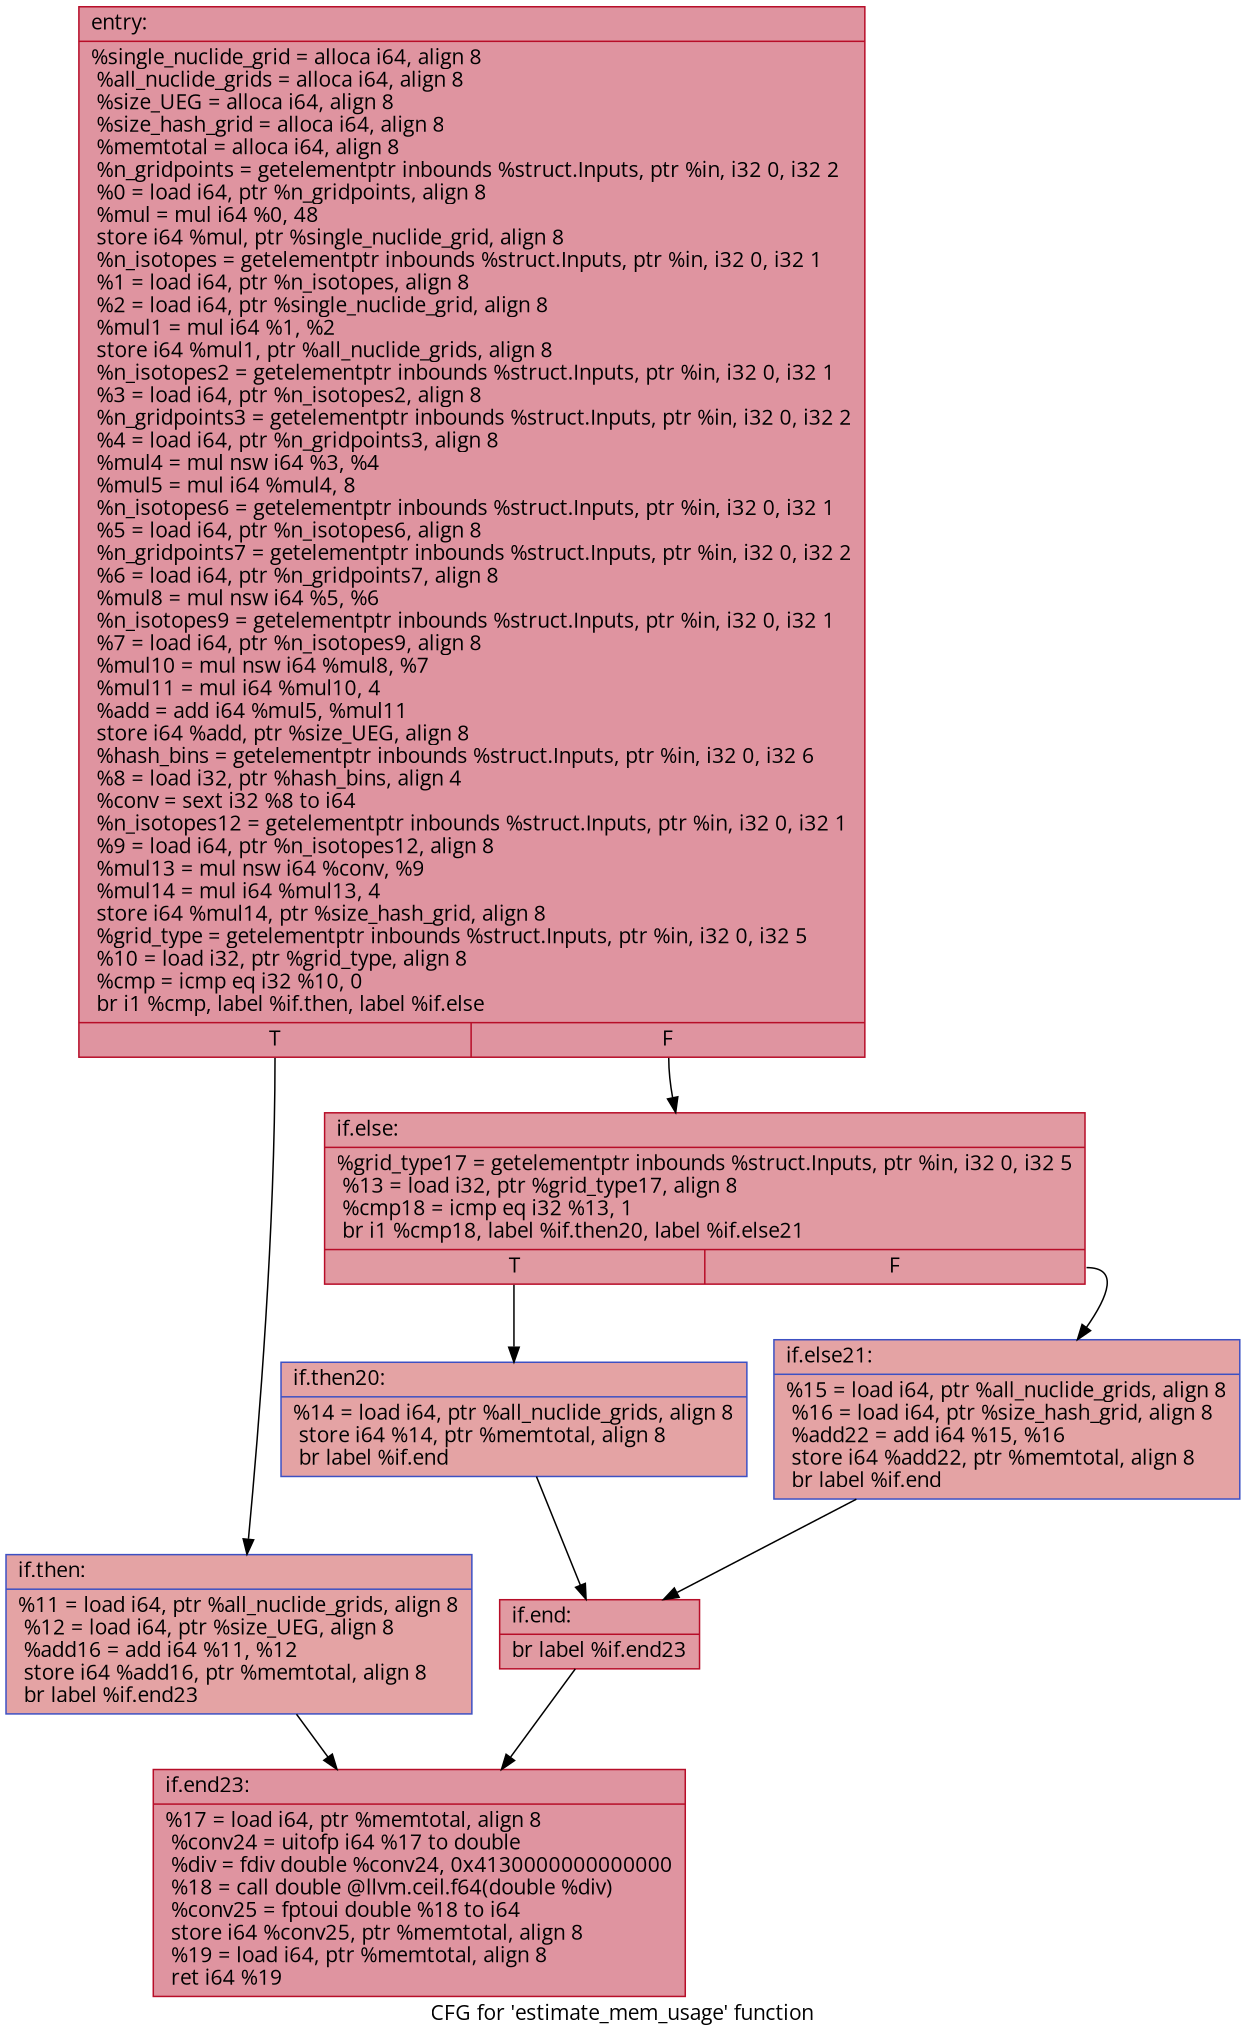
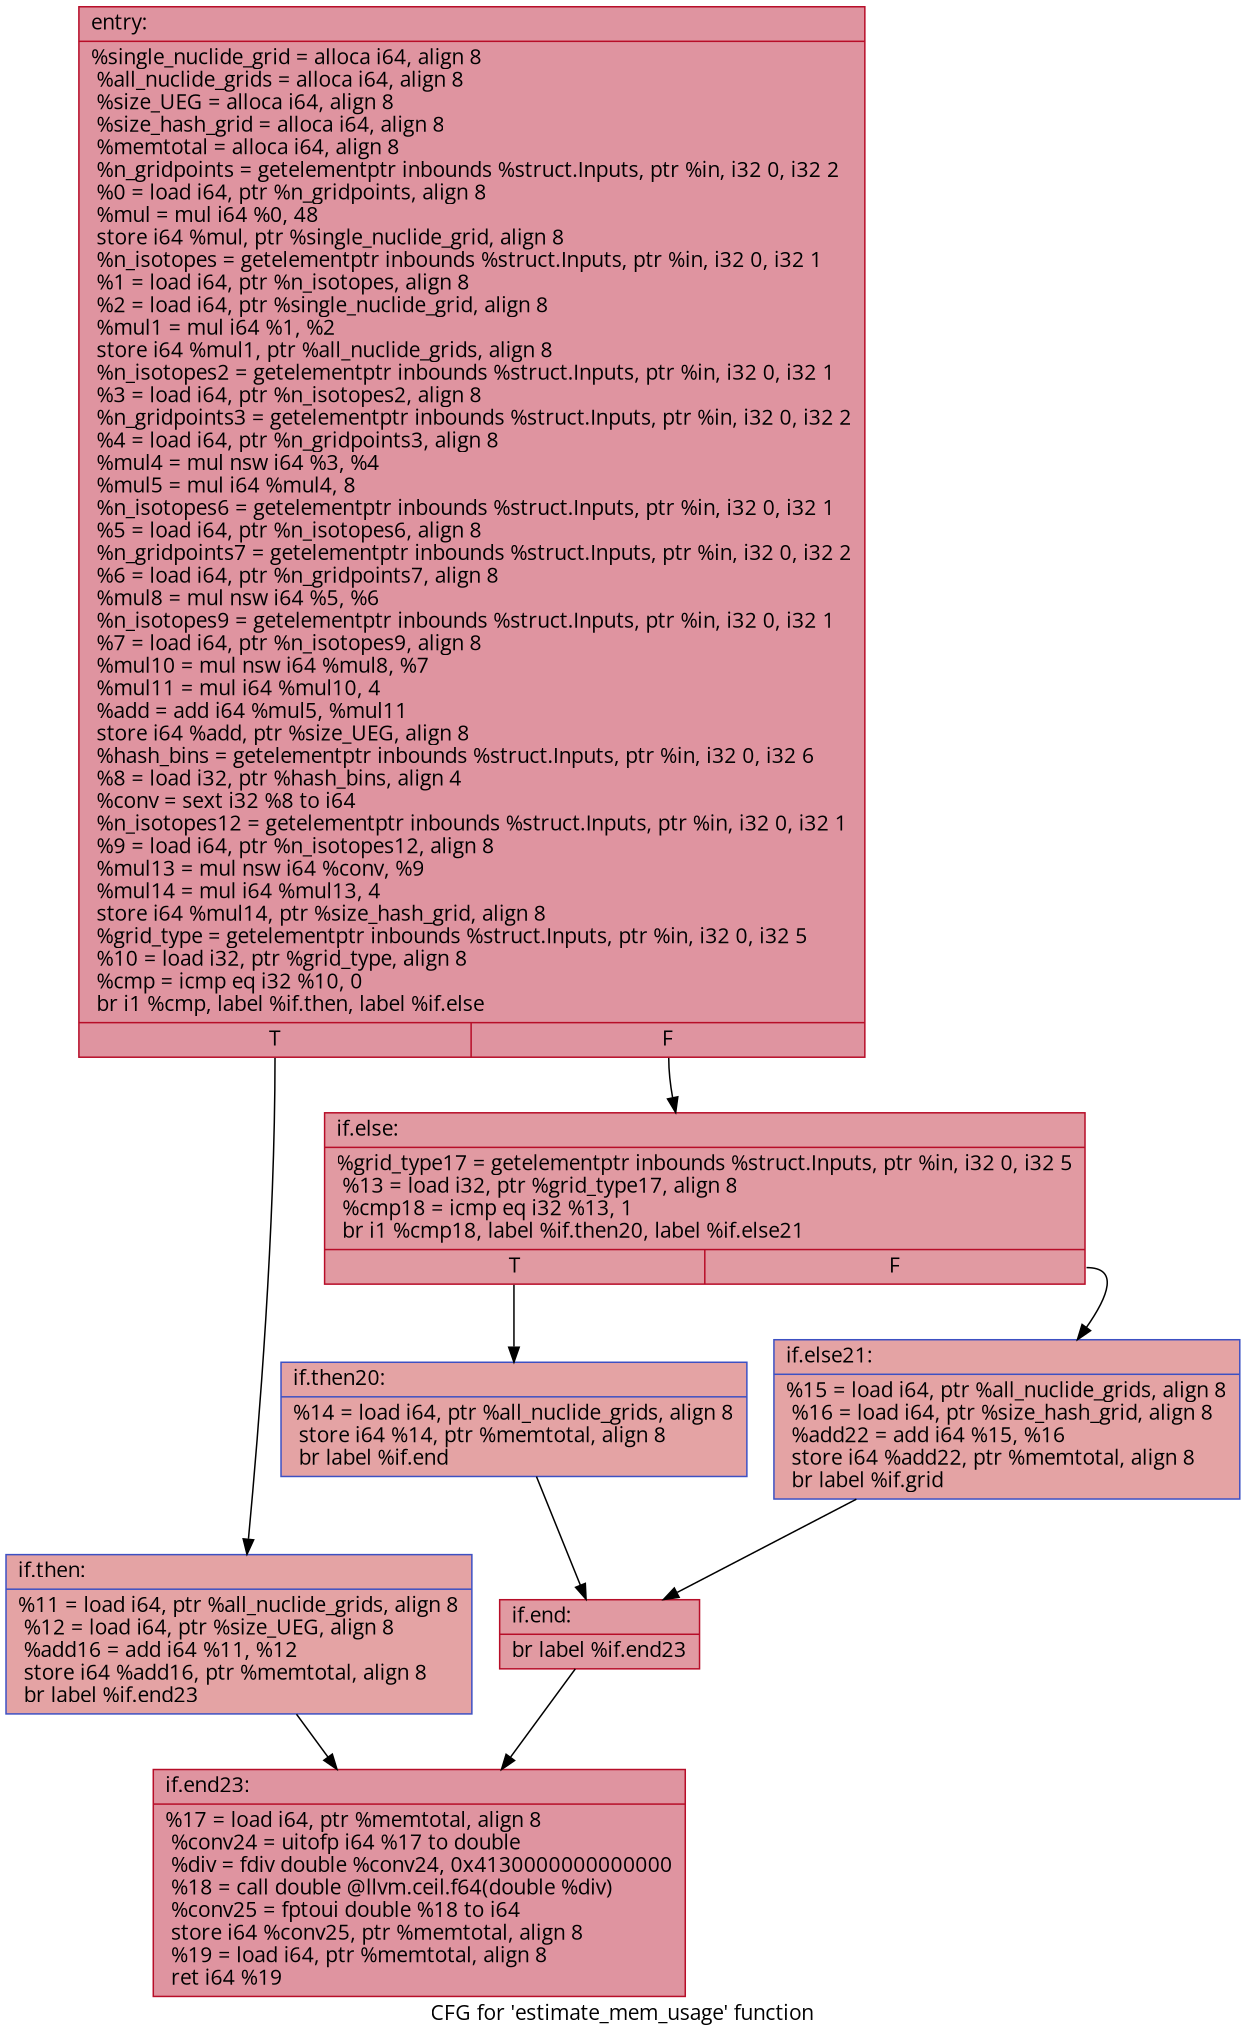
(864, 1481) -> (866, 1481)
